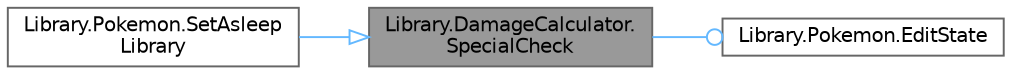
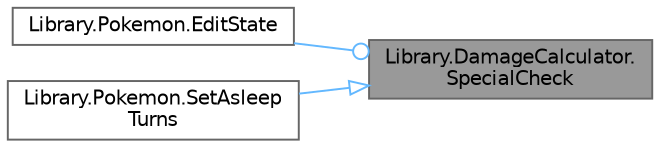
(153, 37) -> (153, 110)
(680, 37) -> (323, 47)
